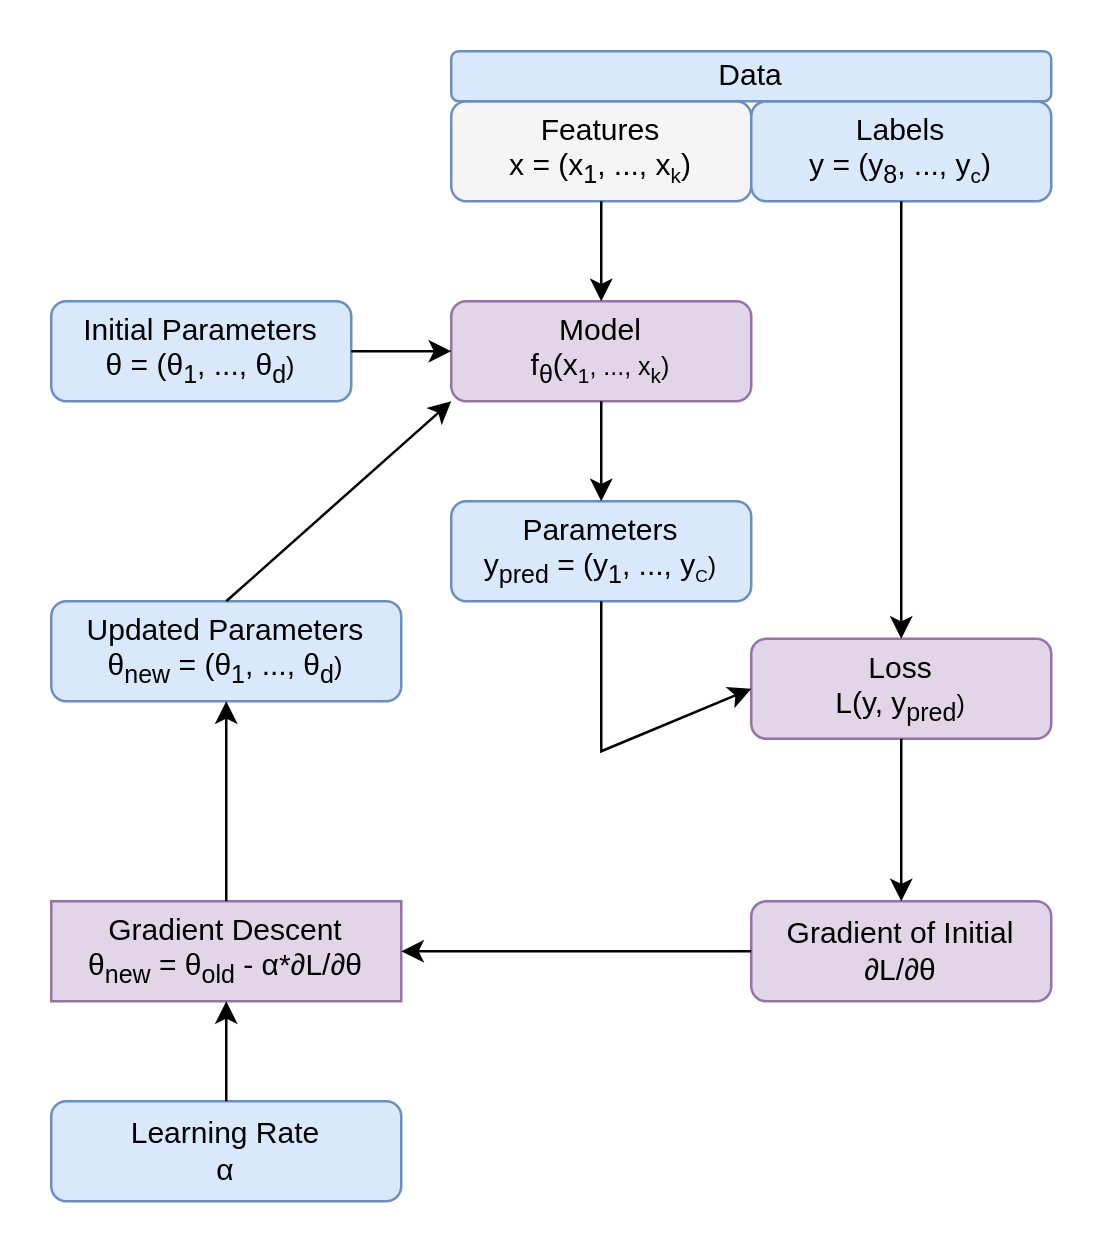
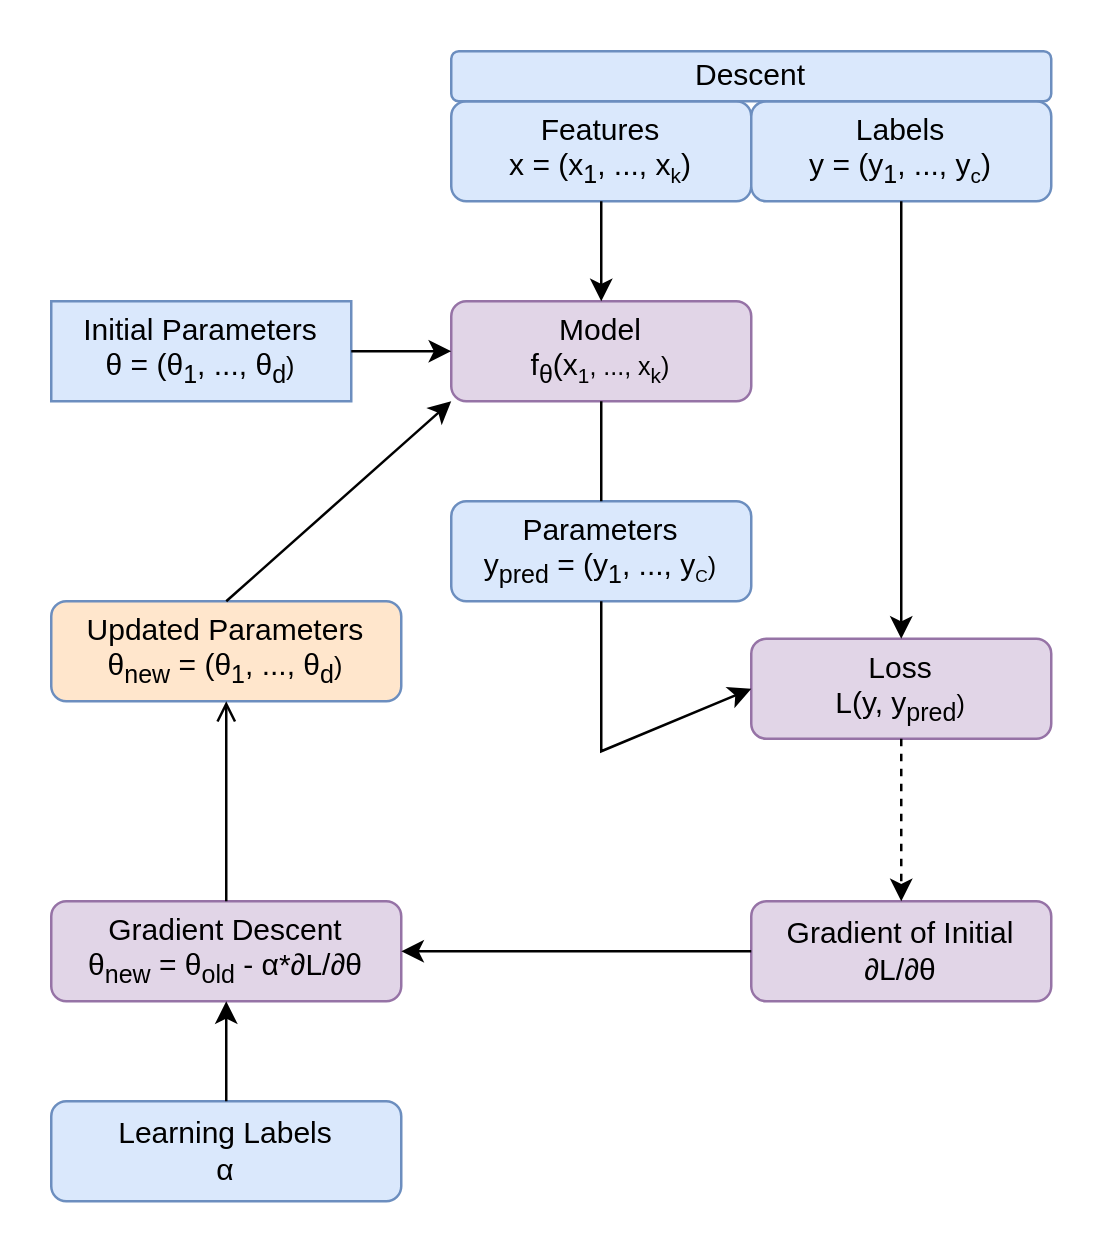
(751, 76) -> (751, 76)
(601, 151) -> (601, 151)
(901, 151) -> (901, 151)
(201, 351) -> (201, 351)
(601, 483) -> (601, 491)
(226, 651) -> (226, 651)
(226, 719) -> (226, 715)
(901, 814) -> (901, 814)
(226, 951) -> (226, 951)
(226, 1151) -> (226, 1151)
